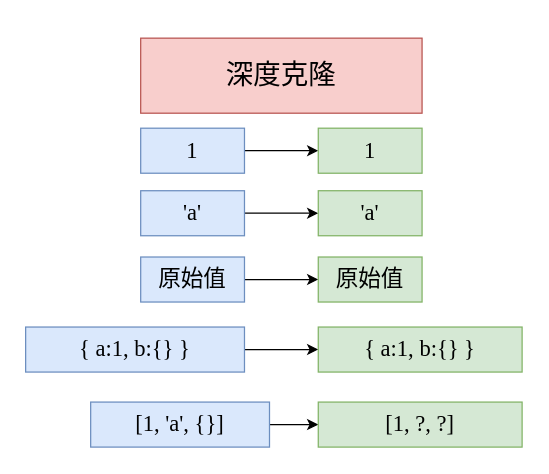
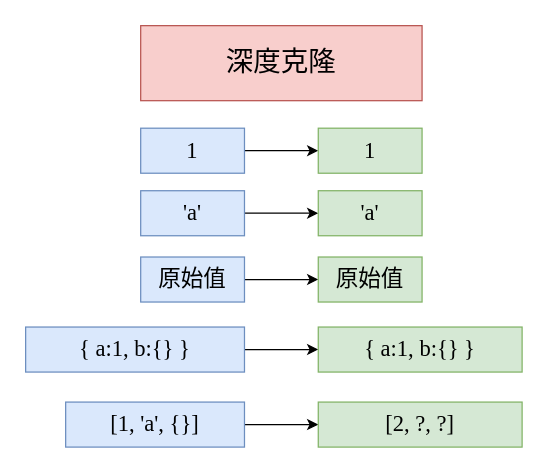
(281, 76) -> (281, 63)
(180, 424) -> (155, 424)
(420, 424) -> (420, 424)
